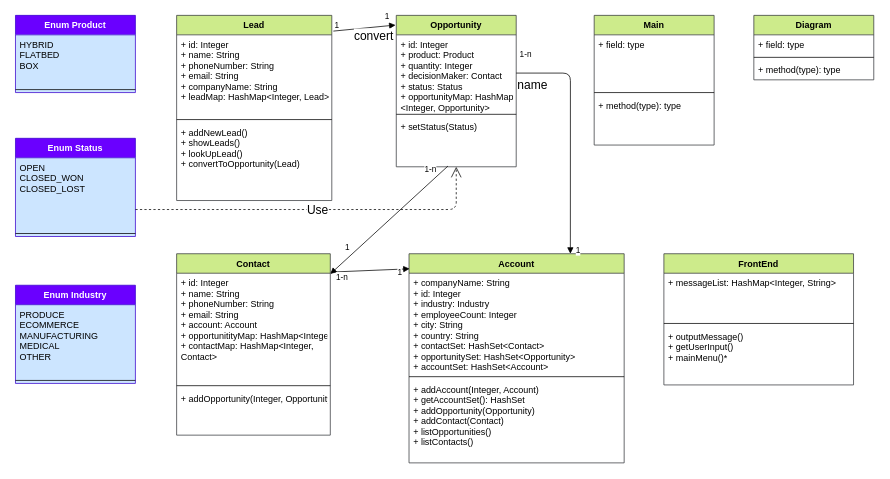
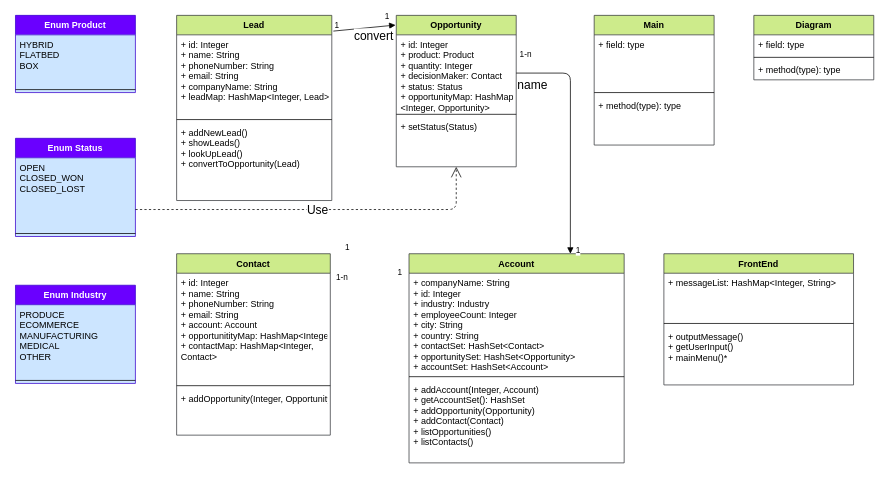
(390, 219) -> none
(368, 271) -> none
